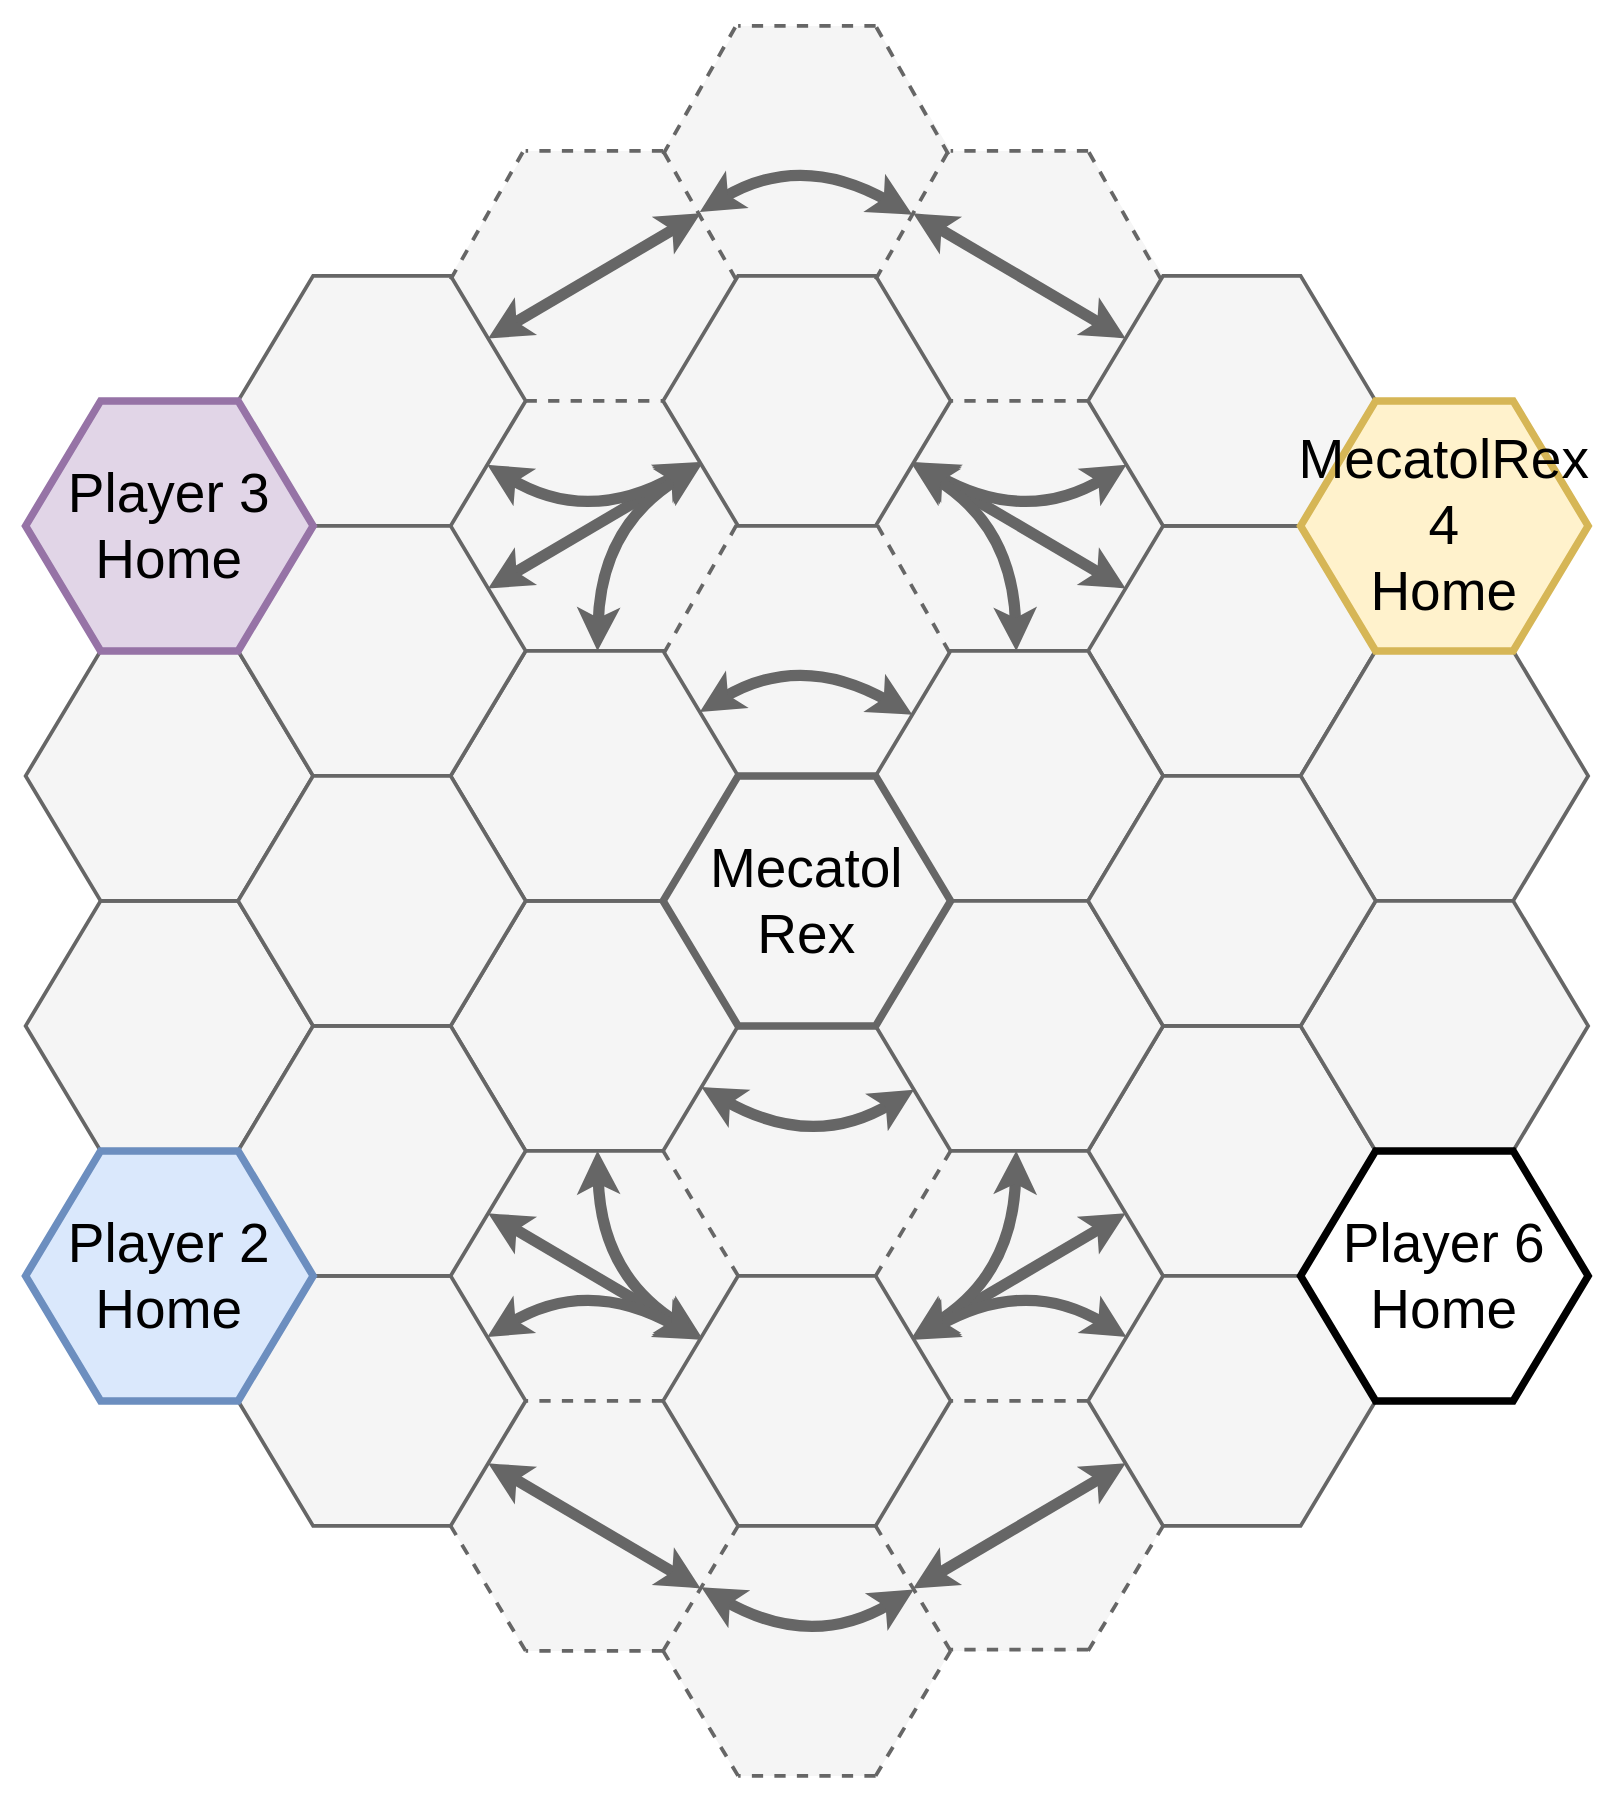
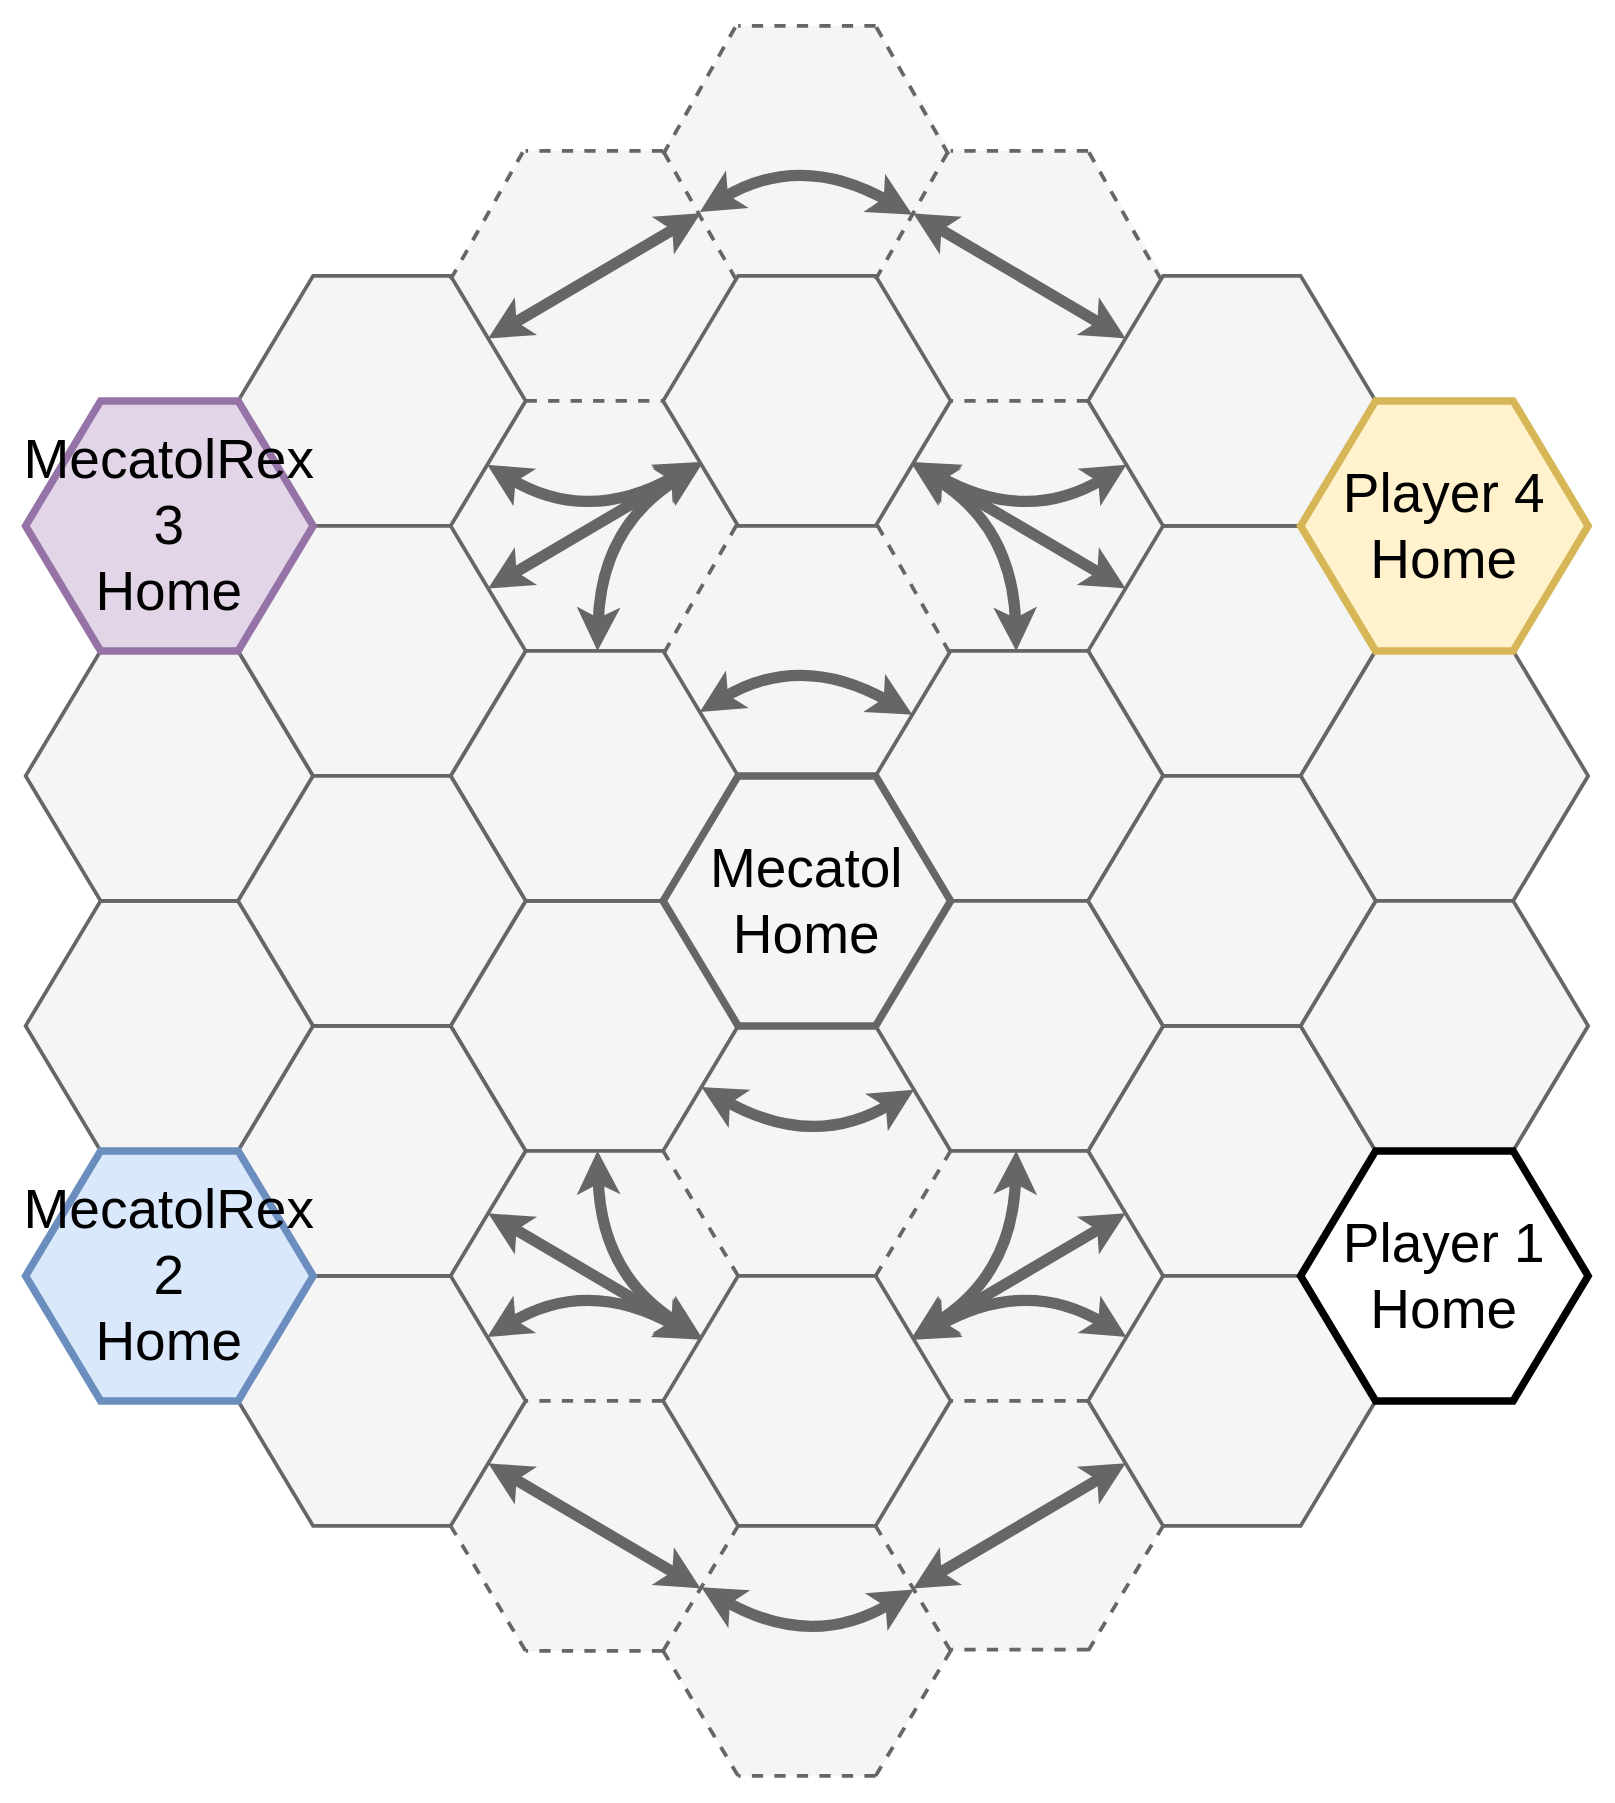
(169, 526) -> (169, 526)
(1444, 526) -> (1444, 526)
(807, 901) -> (807, 901)
(169, 1276) -> (169, 1276)
(1444, 1276) -> (1444, 1276)
